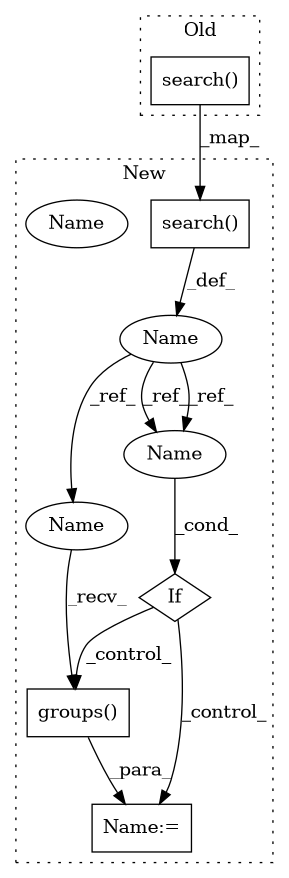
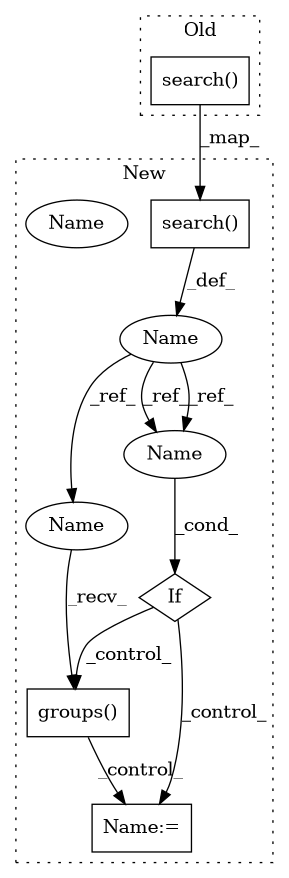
(140, 770) -> (140, 770)
